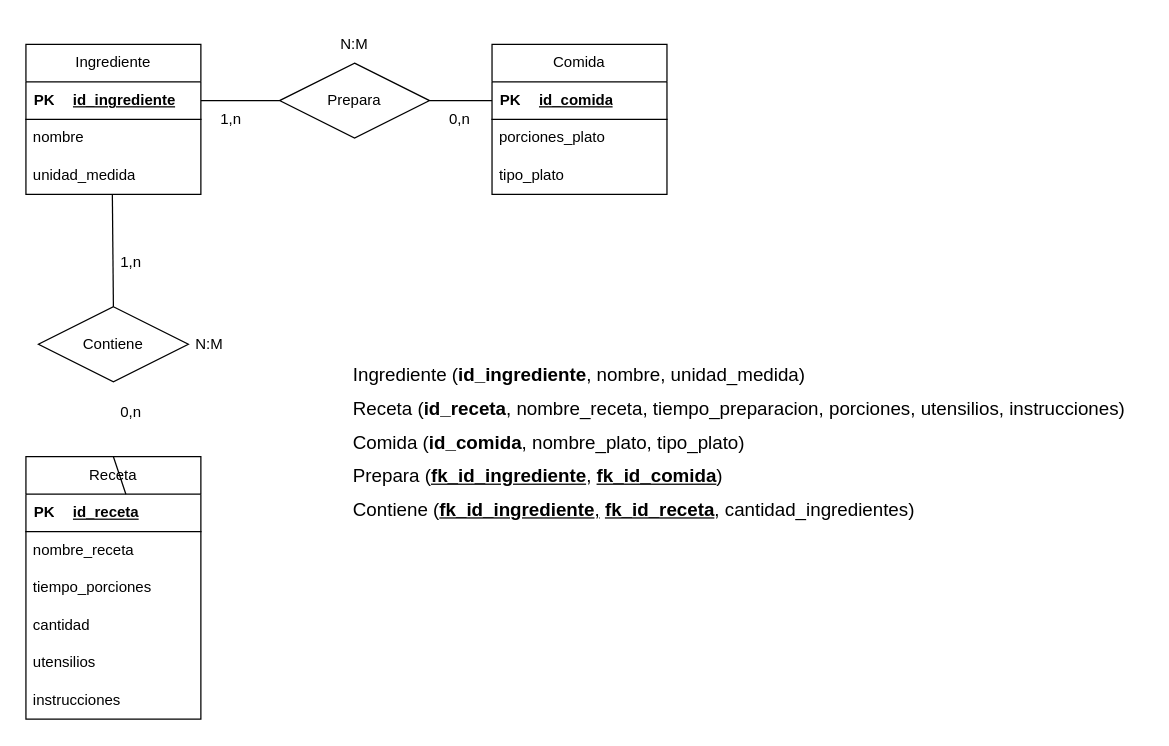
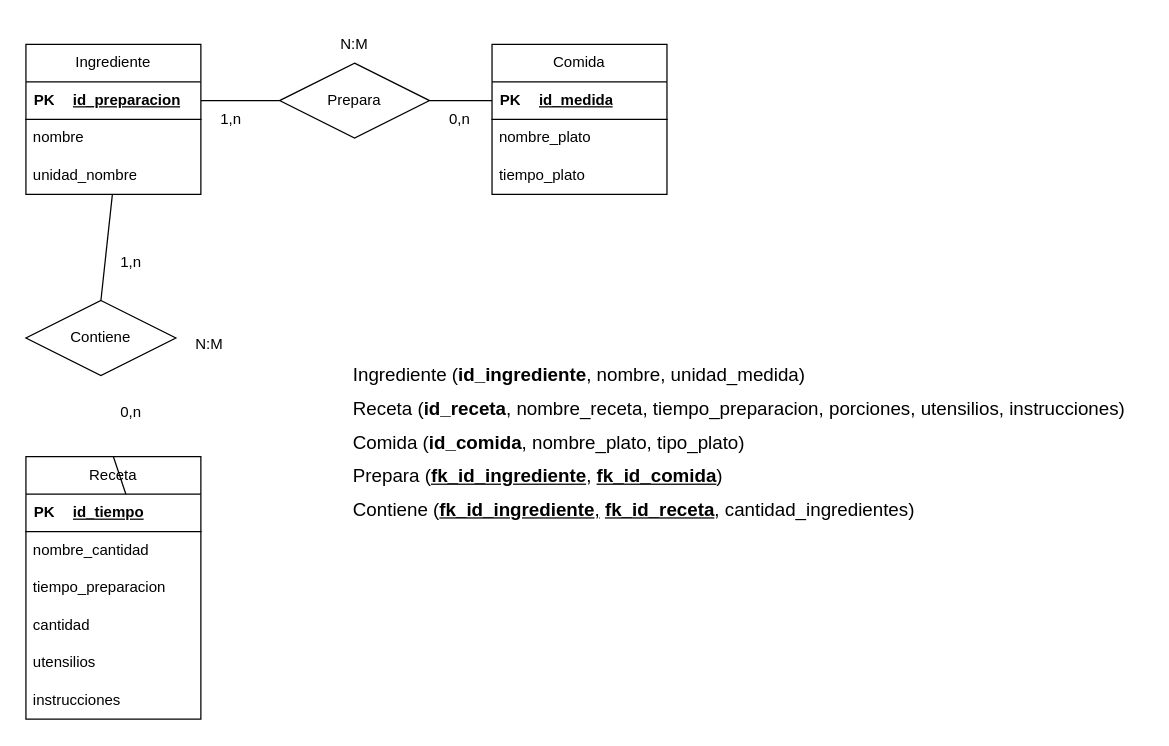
(126, 101) -> (128, 101)
(573, 101) -> (573, 101)
(558, 138) -> (548, 138)
(84, 176) -> (86, 176)
(537, 176) -> (546, 176)
(113, 344) -> (101, 338)
(109, 513) -> (107, 513)
(88, 551) -> (94, 551)
(96, 588) -> (105, 588)
